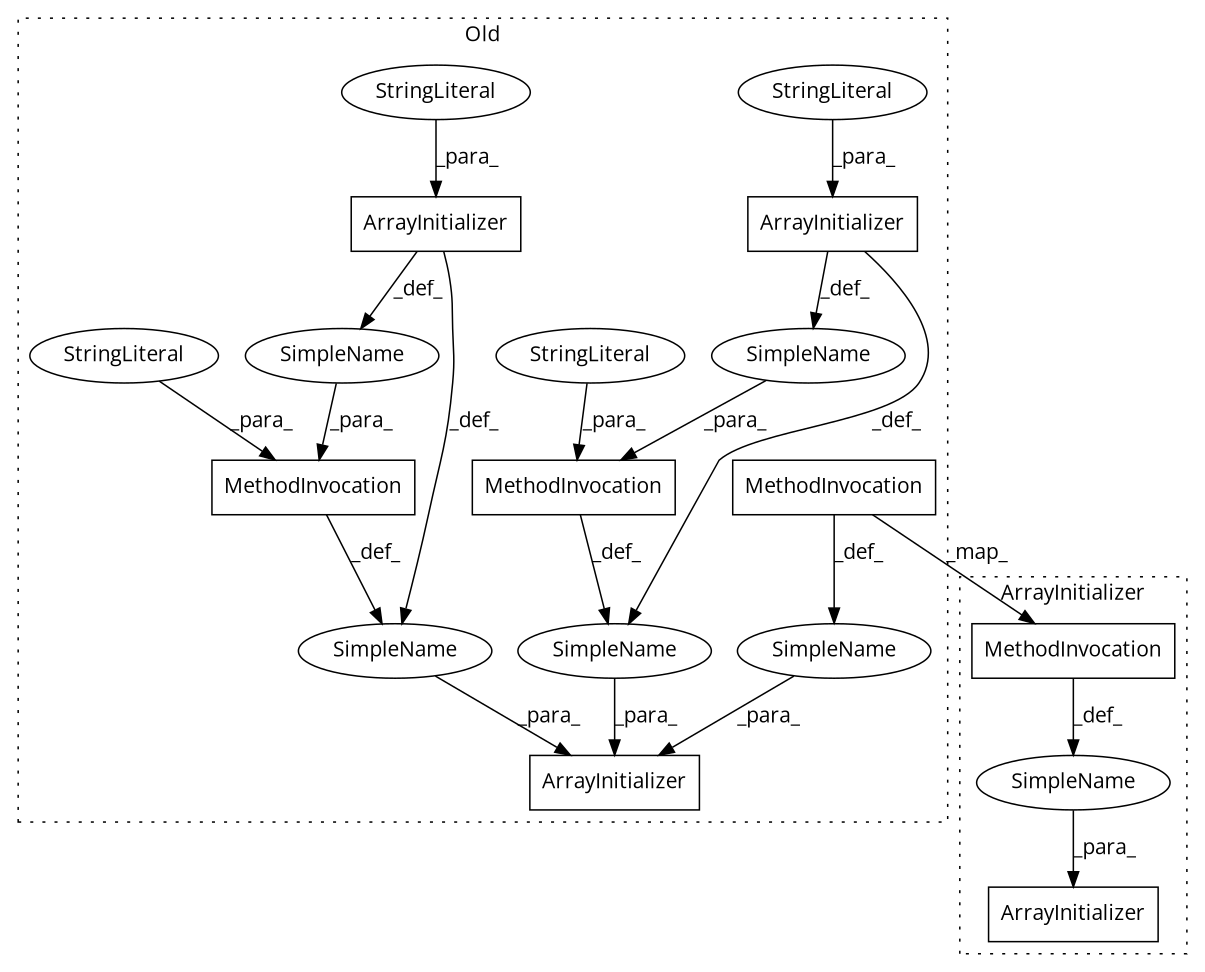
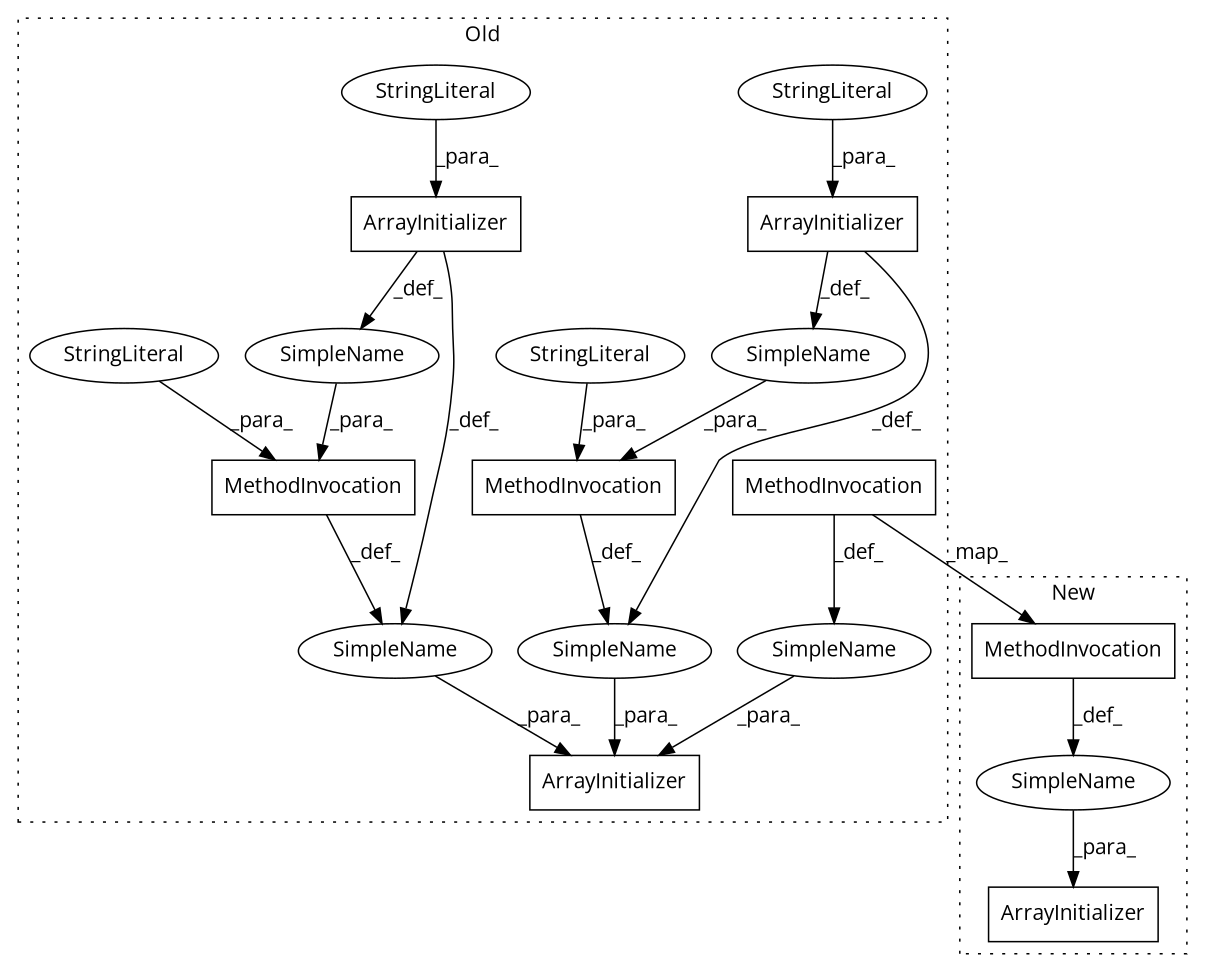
(1073, 594) -> (1073, 594)
